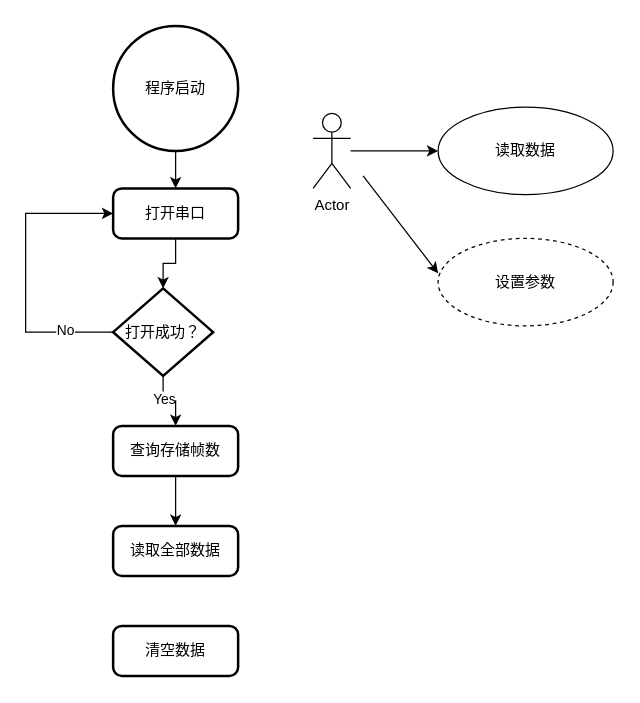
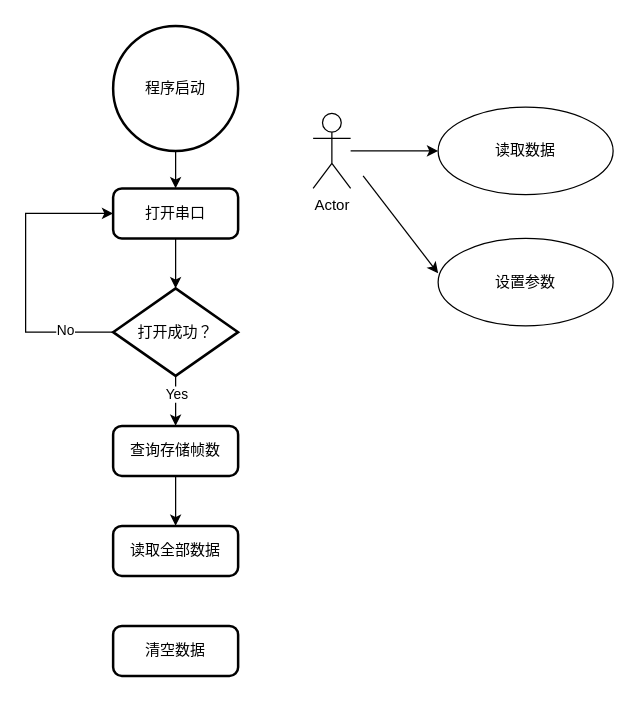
(526, 282) -> (526, 282)
(163, 332) -> (176, 332)
